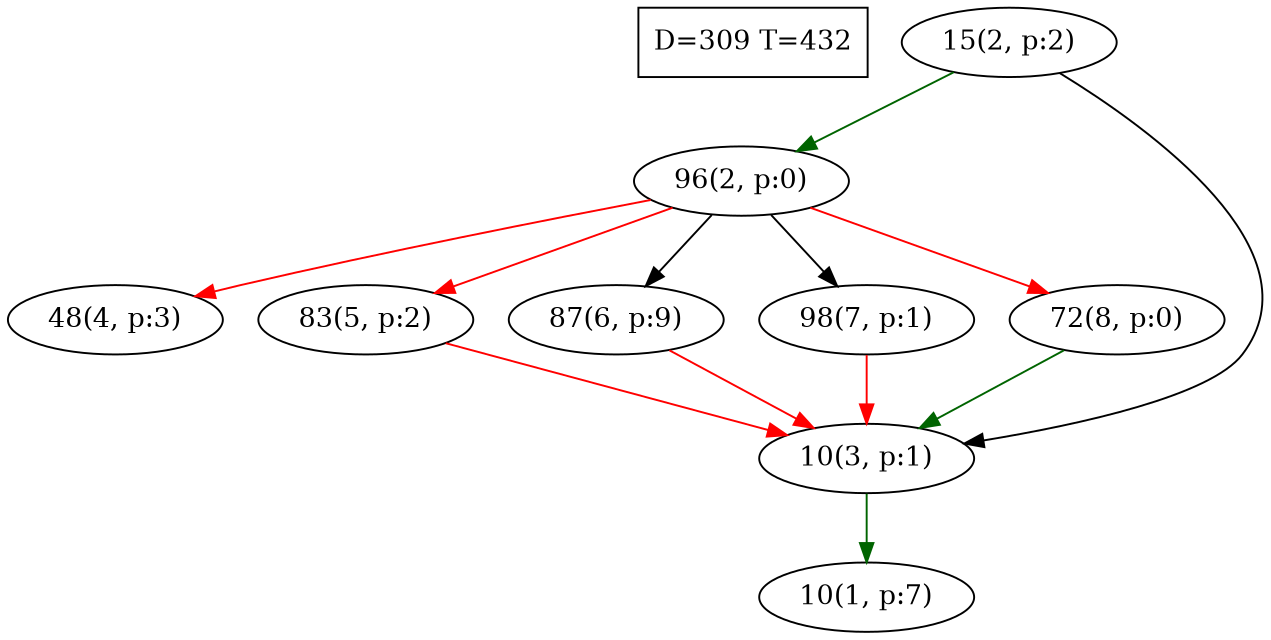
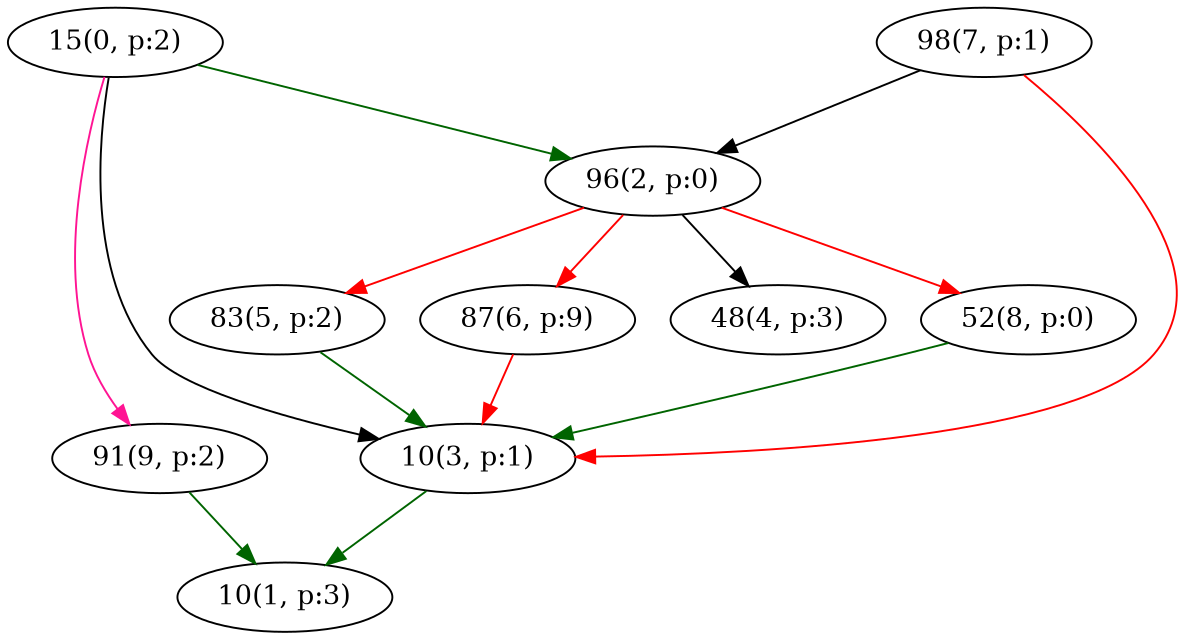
(753, 42) -> none
(1009, 42) -> (115, 42)
(432, 243) -> (709, 243)
(685, 243) -> (597, 243)
(798, 243) -> (828, 108)
(1117, 320) -> (1028, 320)
(607, 387) -> (365, 384)
none -> (160, 458)
(867, 597) -> (285, 597)
